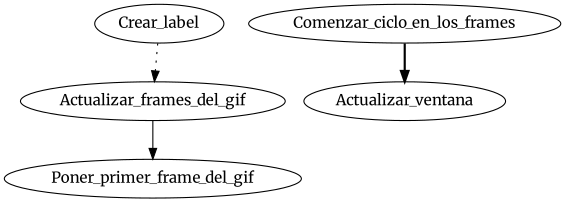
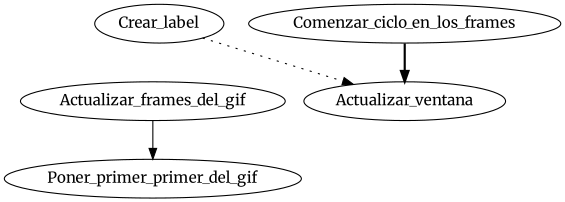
(157, 57) -> (273, 60)
(153, 179) -> (153, 179)
